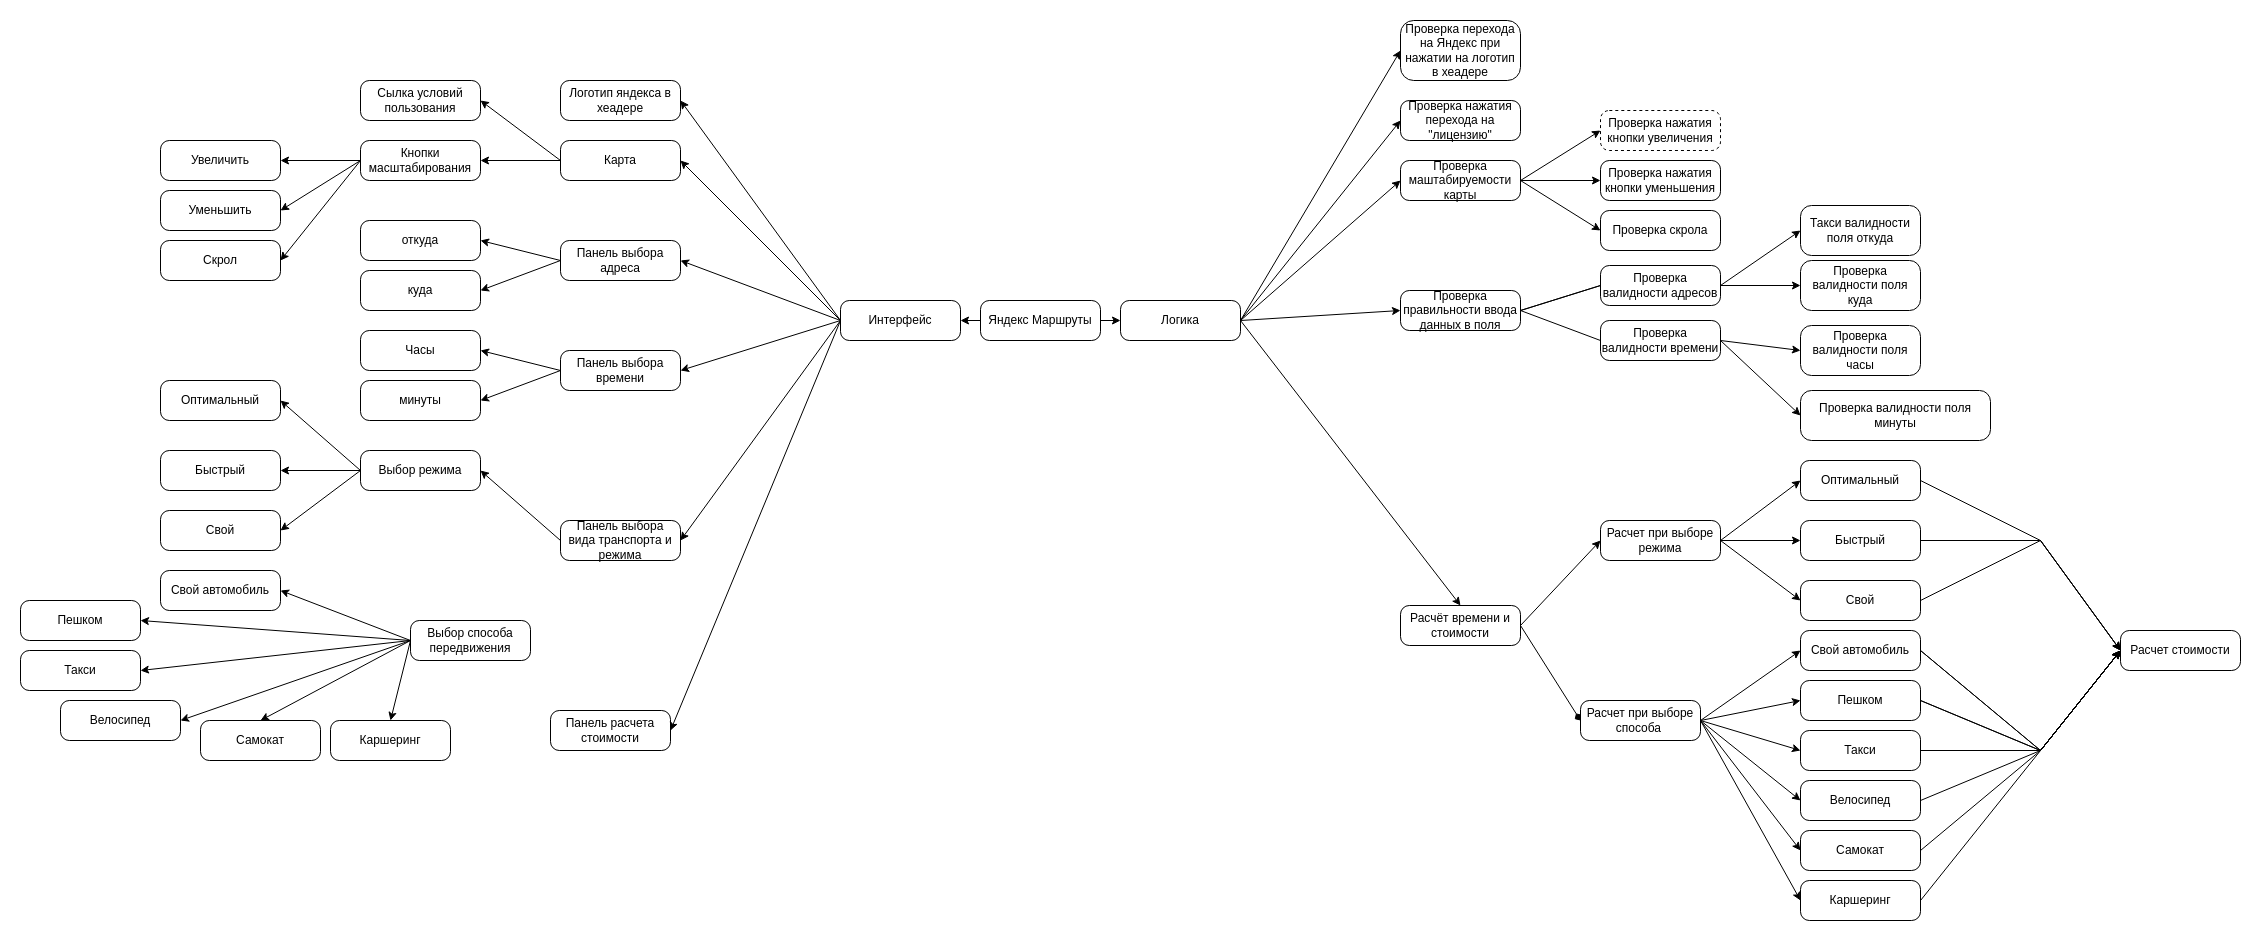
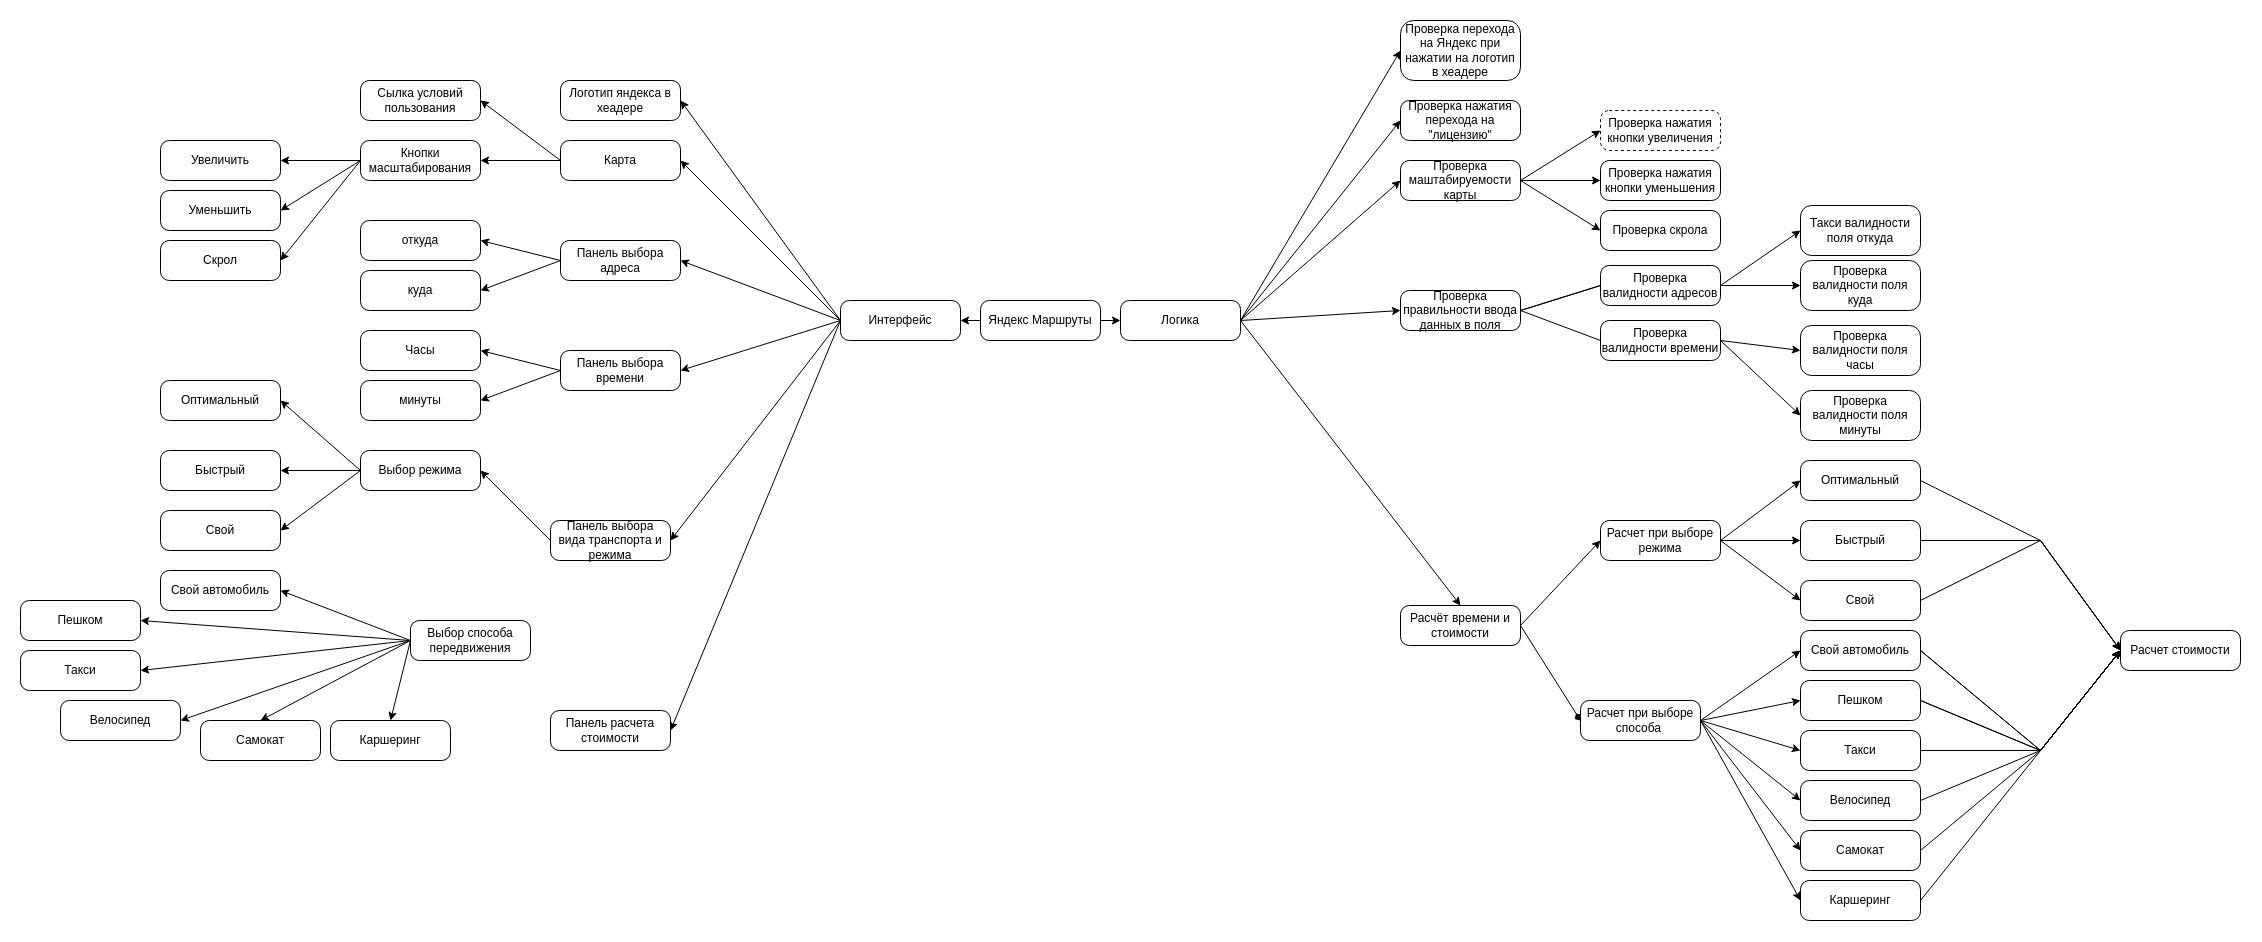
(1896, 416) -> (1861, 416)
(621, 541) -> (611, 541)
